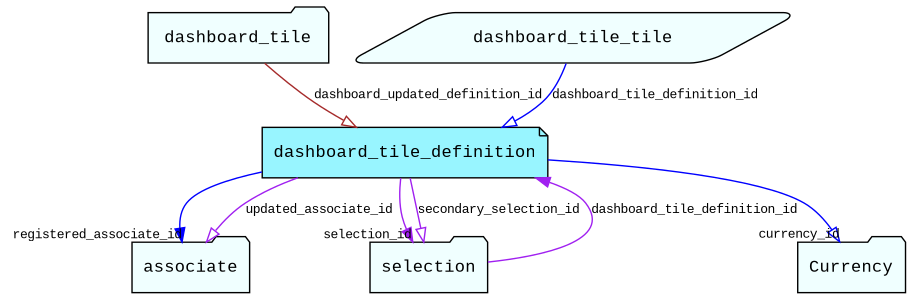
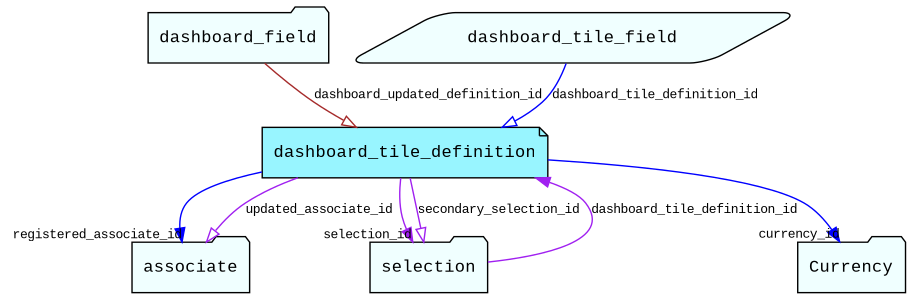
(238, 38) -> (238, 38)
(573, 38) -> (573, 38)
(697, 175) -> (697, 175)
